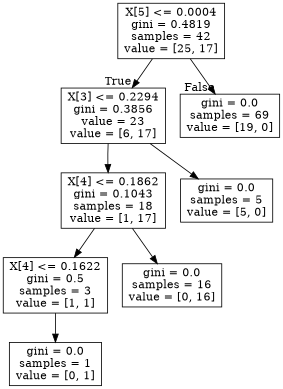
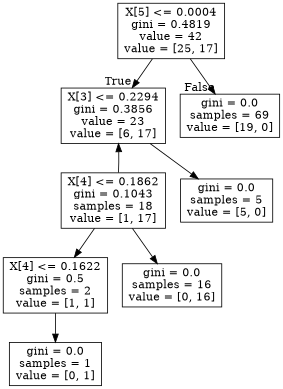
(171, 31) -> (171, 31)
(108, 154) -> (119, 162)
(55, 285) -> (55, 285)
